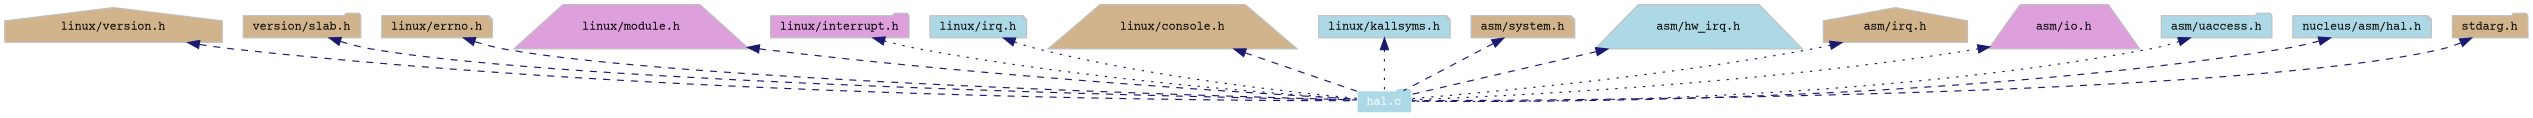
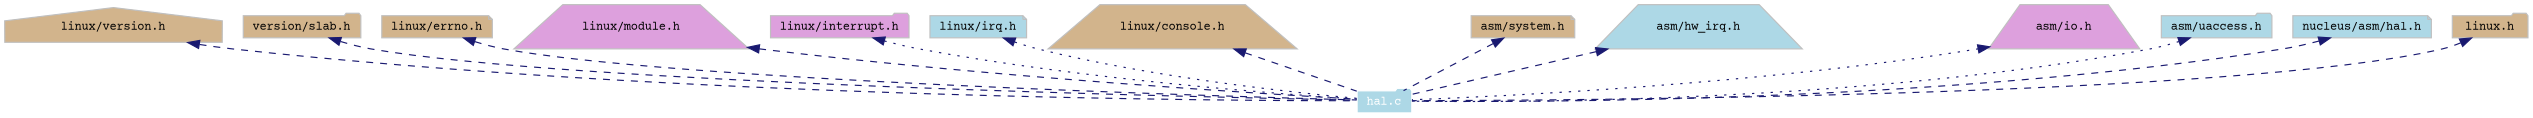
(1384, 27) -> none
(1895, 27) -> none
(2490, 27) -> (2490, 27)
